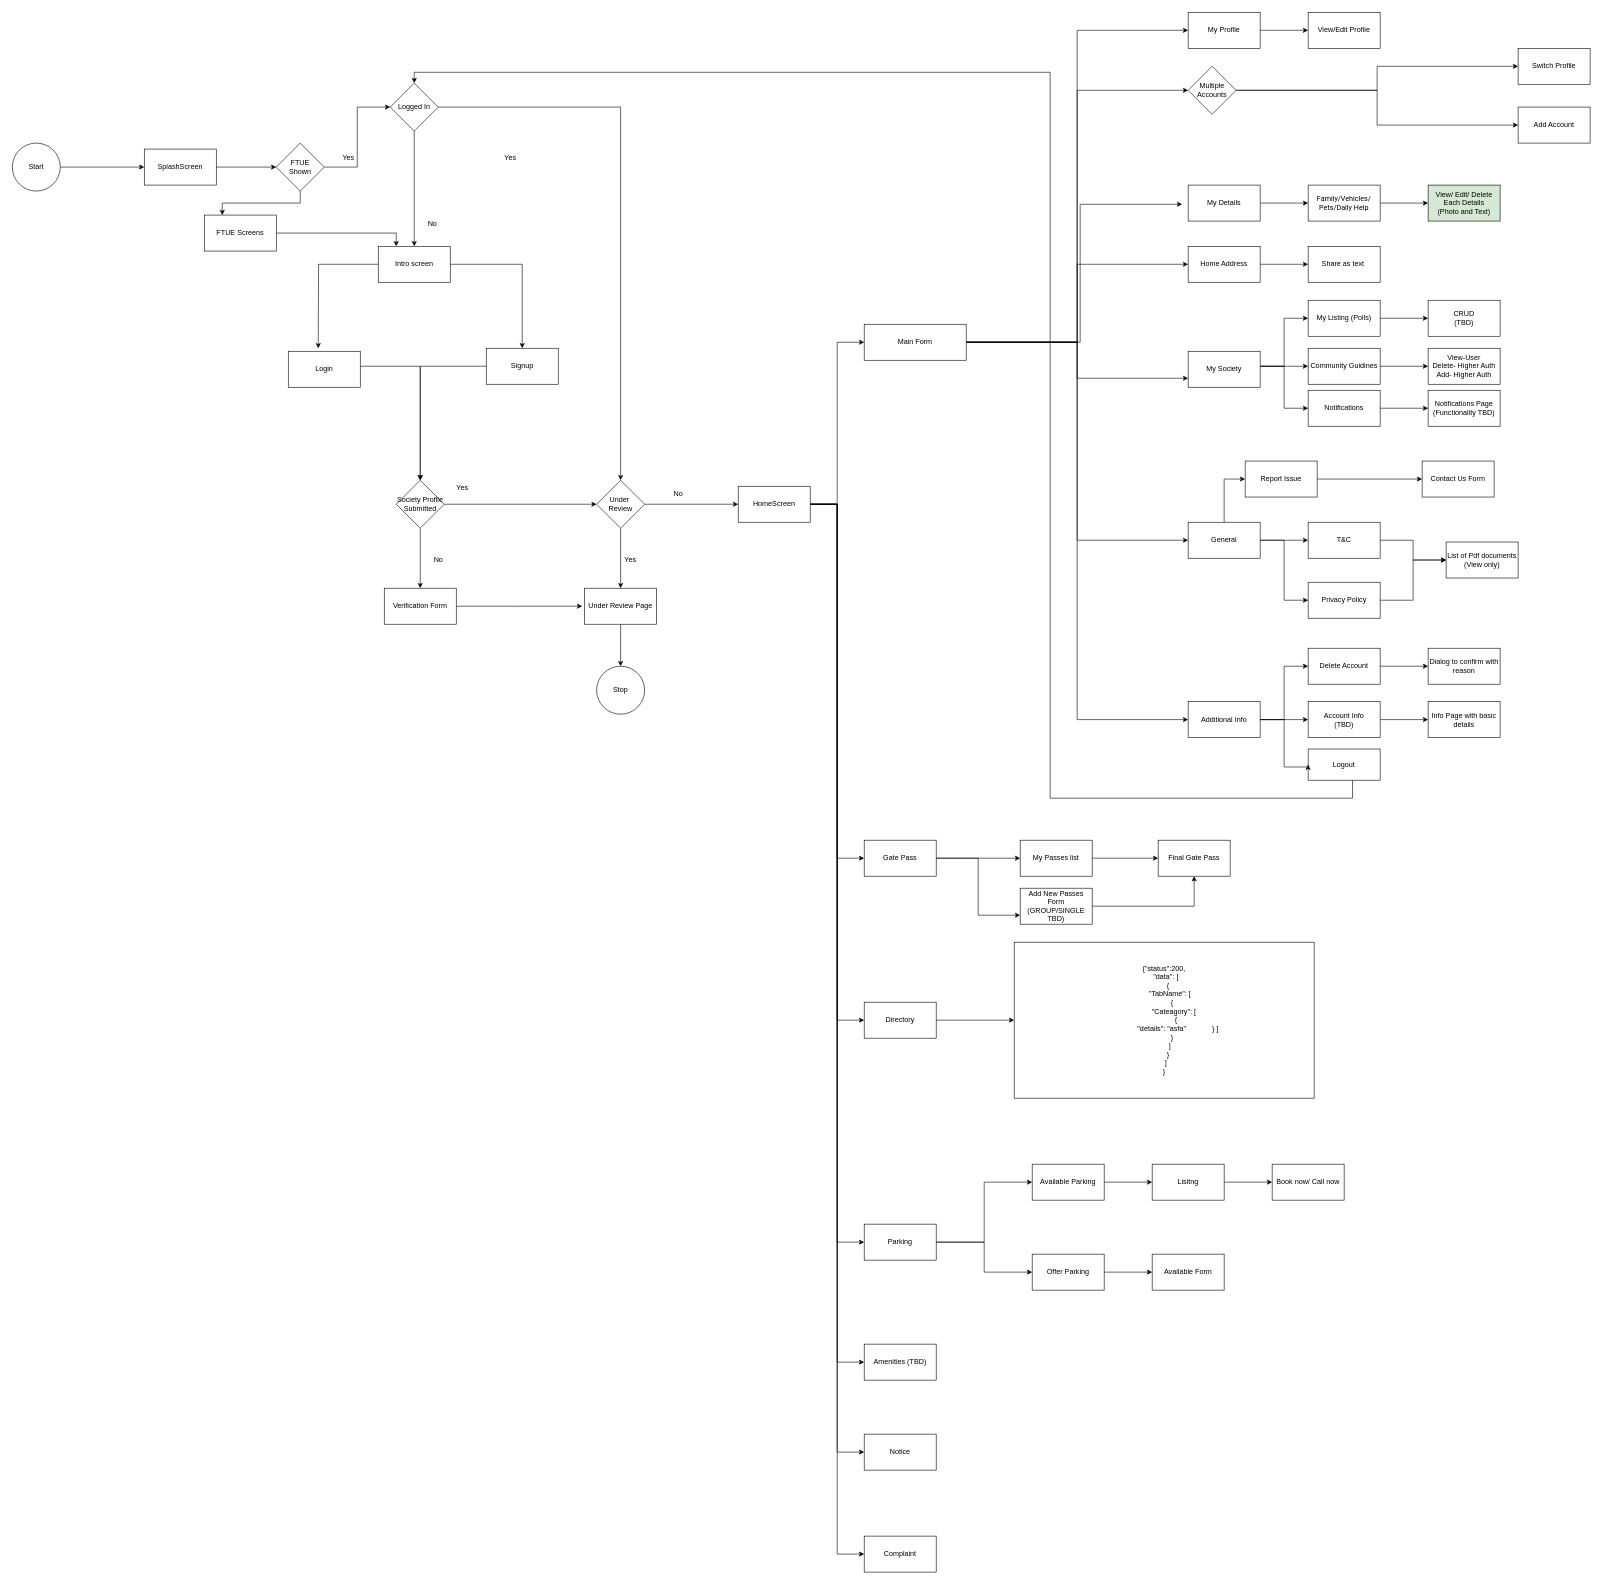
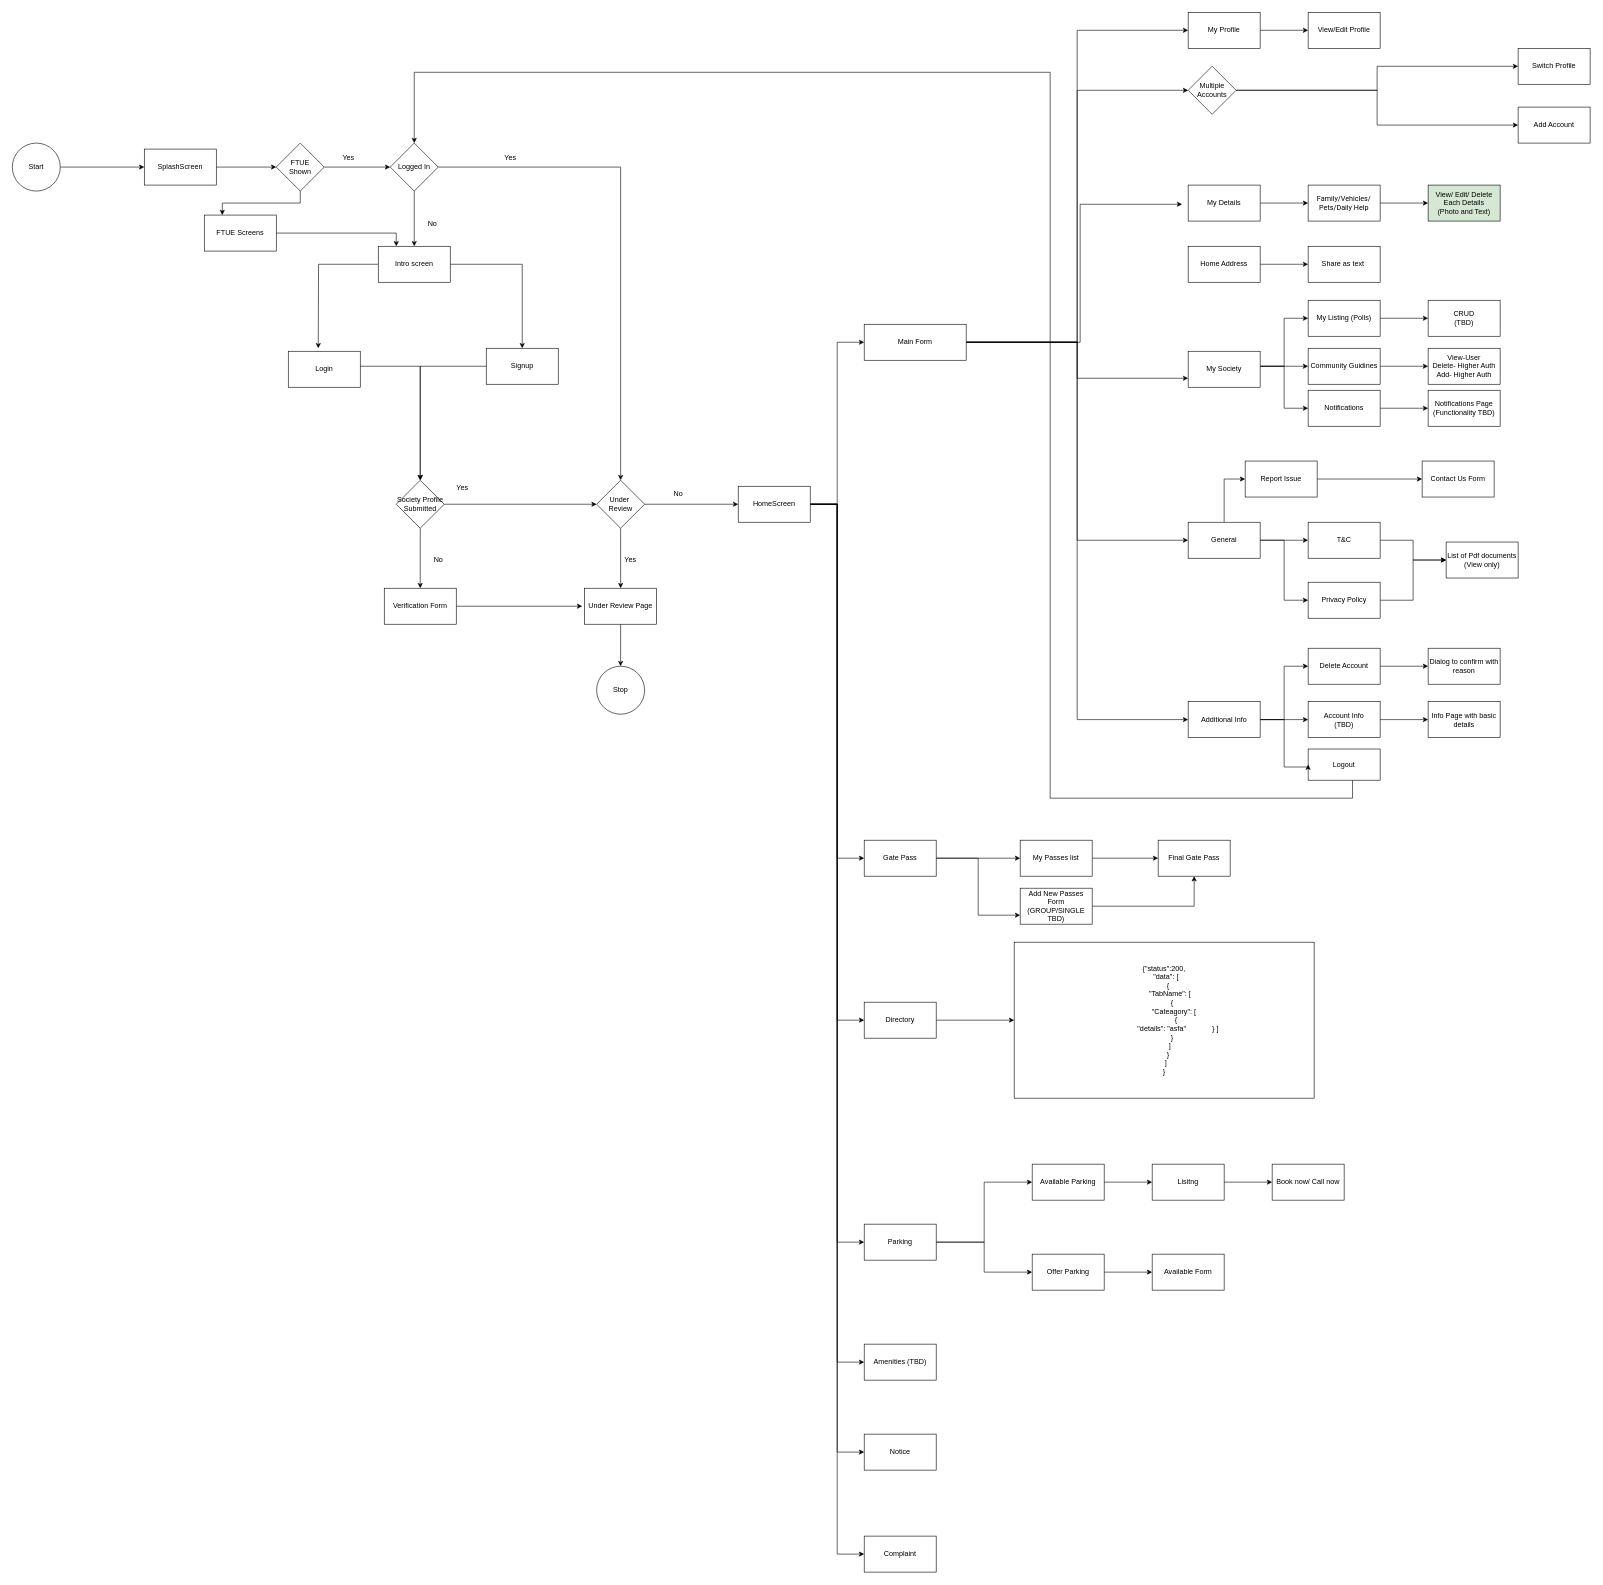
(414, 107) -> (414, 167)
(1182, 264) -> none
